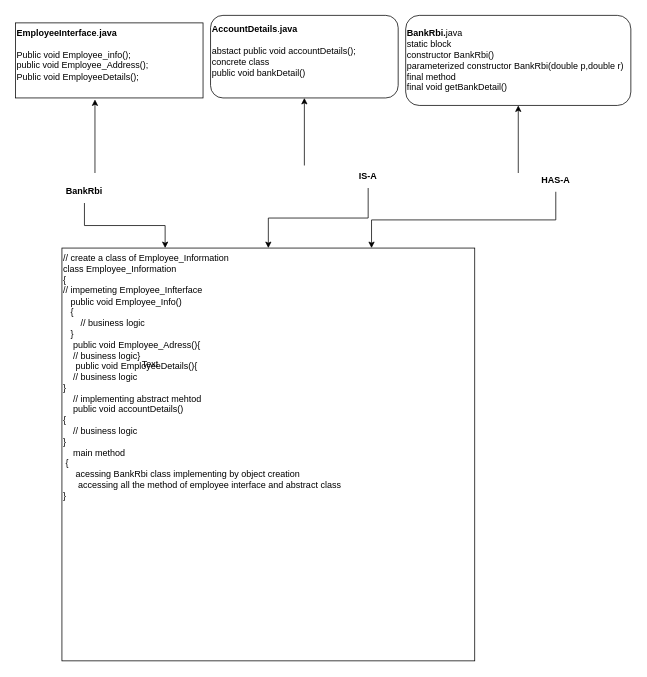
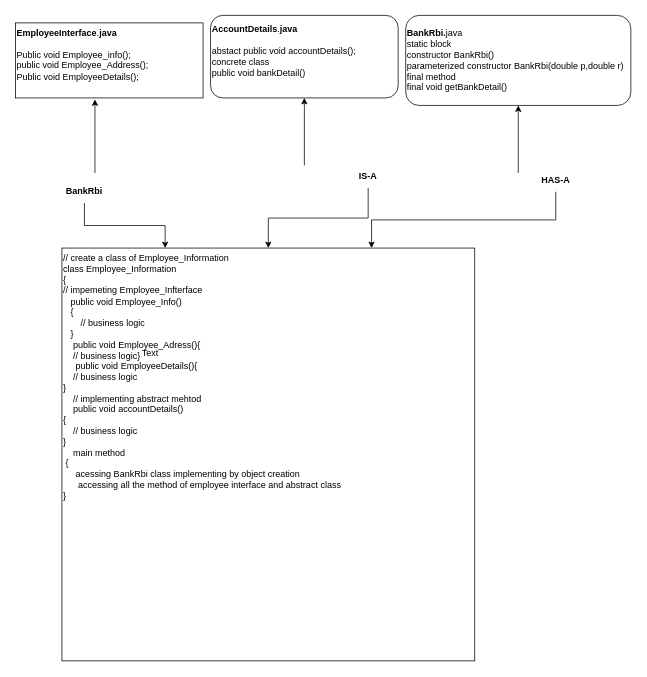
(150, 364) -> (150, 353)
